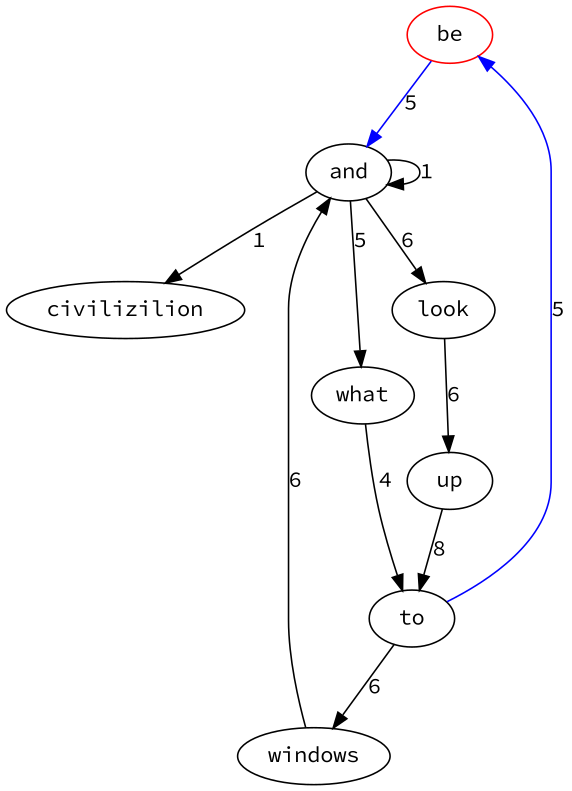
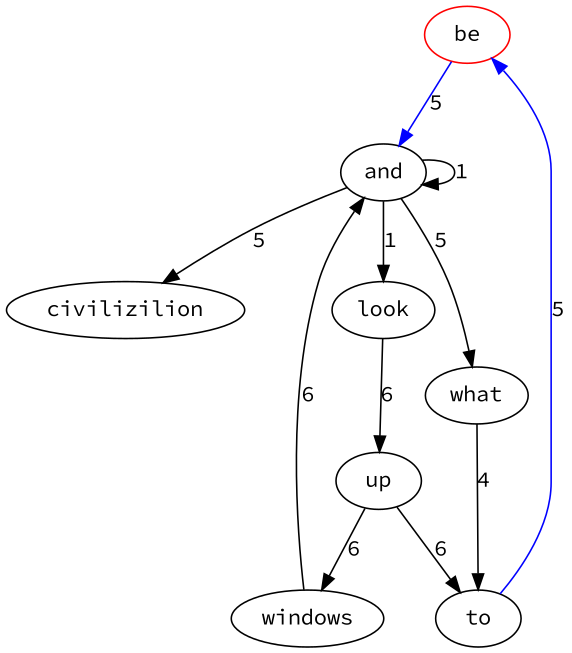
(259, 241) -> (259, 241)
(408, 241) -> (391, 241)
(440, 550) -> (441, 550)
(368, 680) -> (347, 542)
